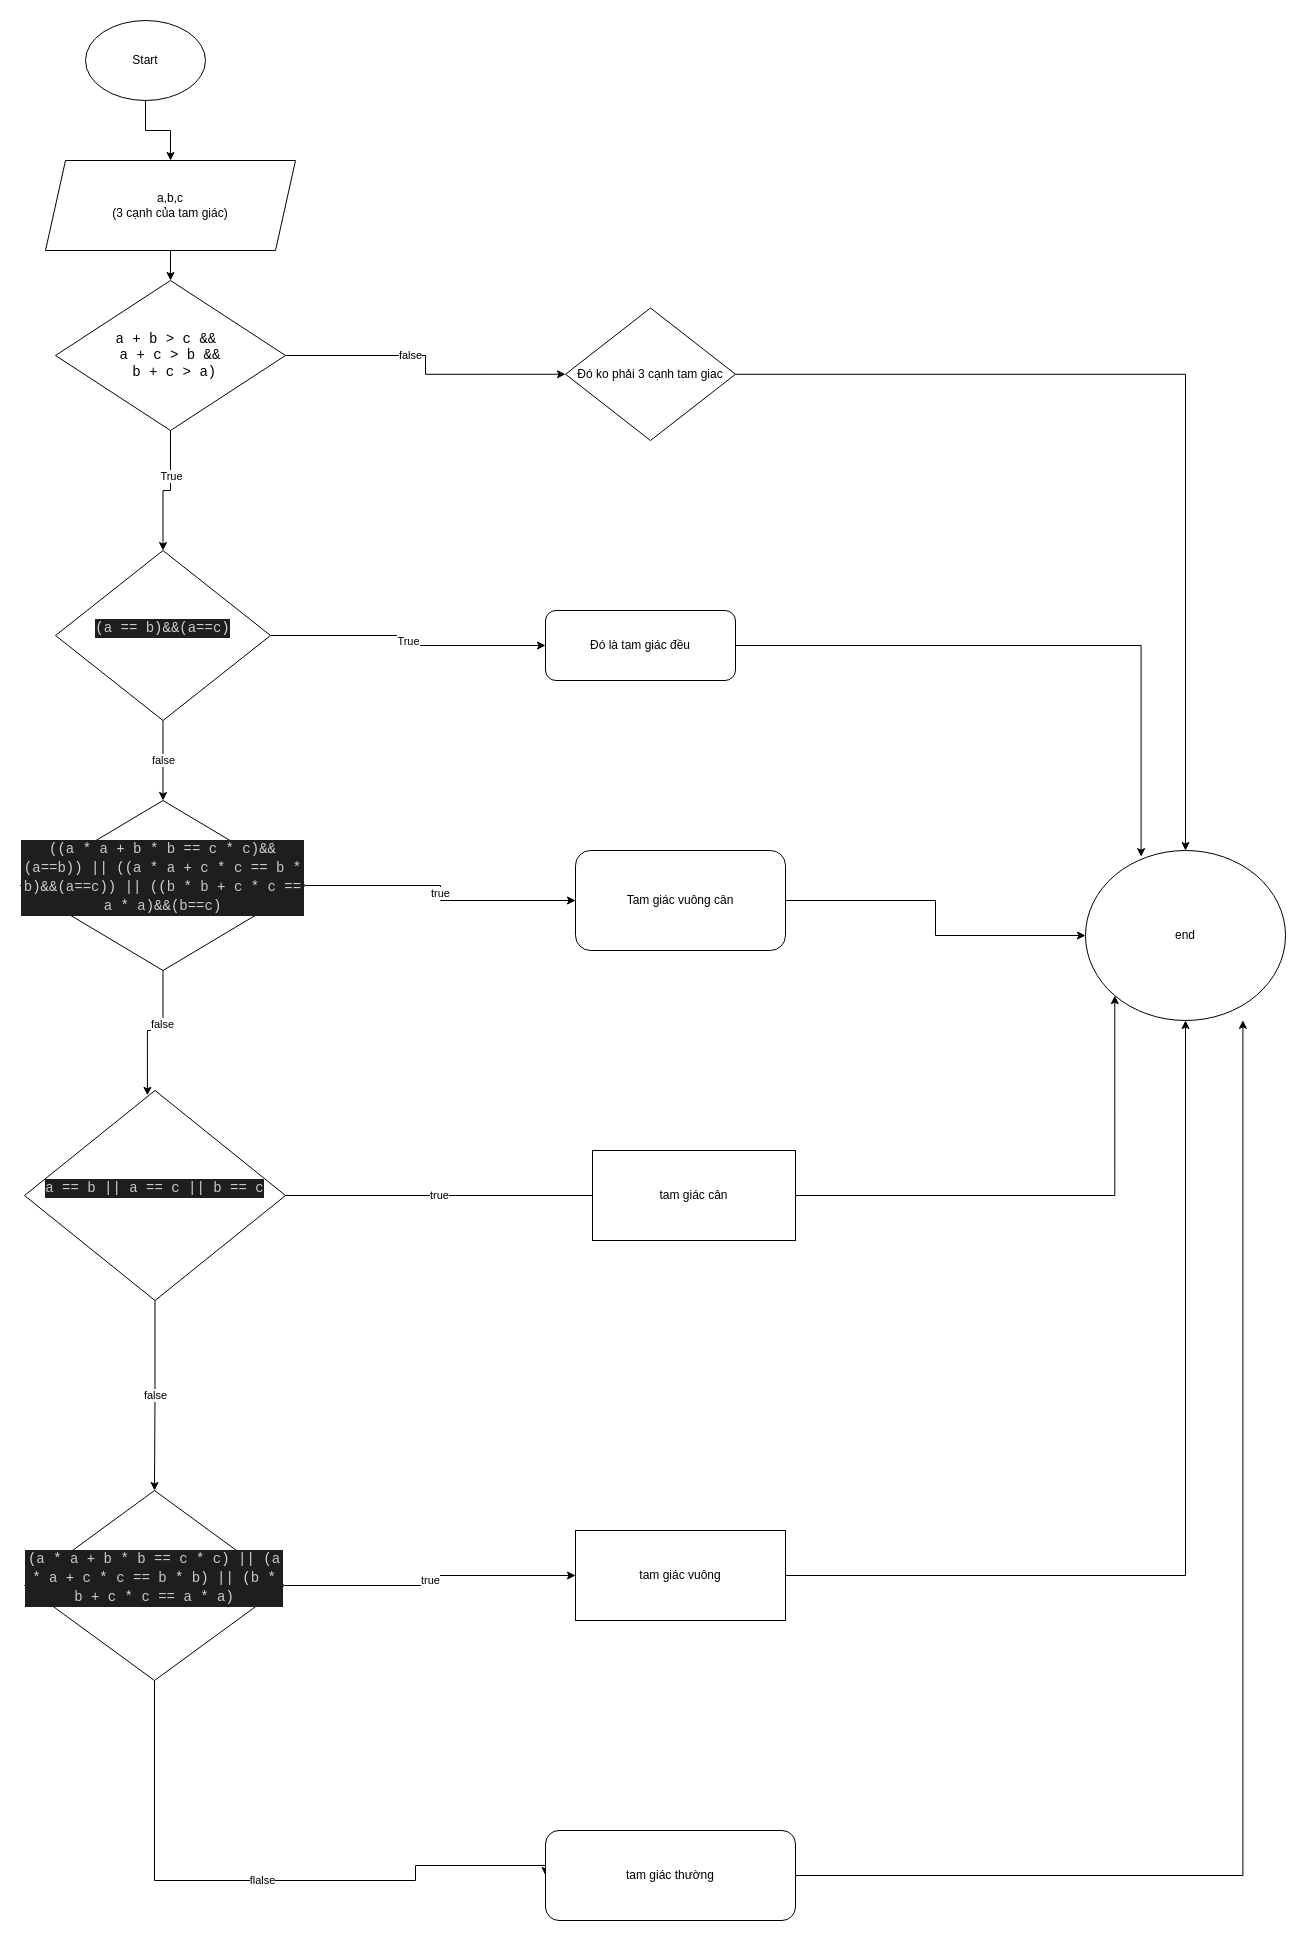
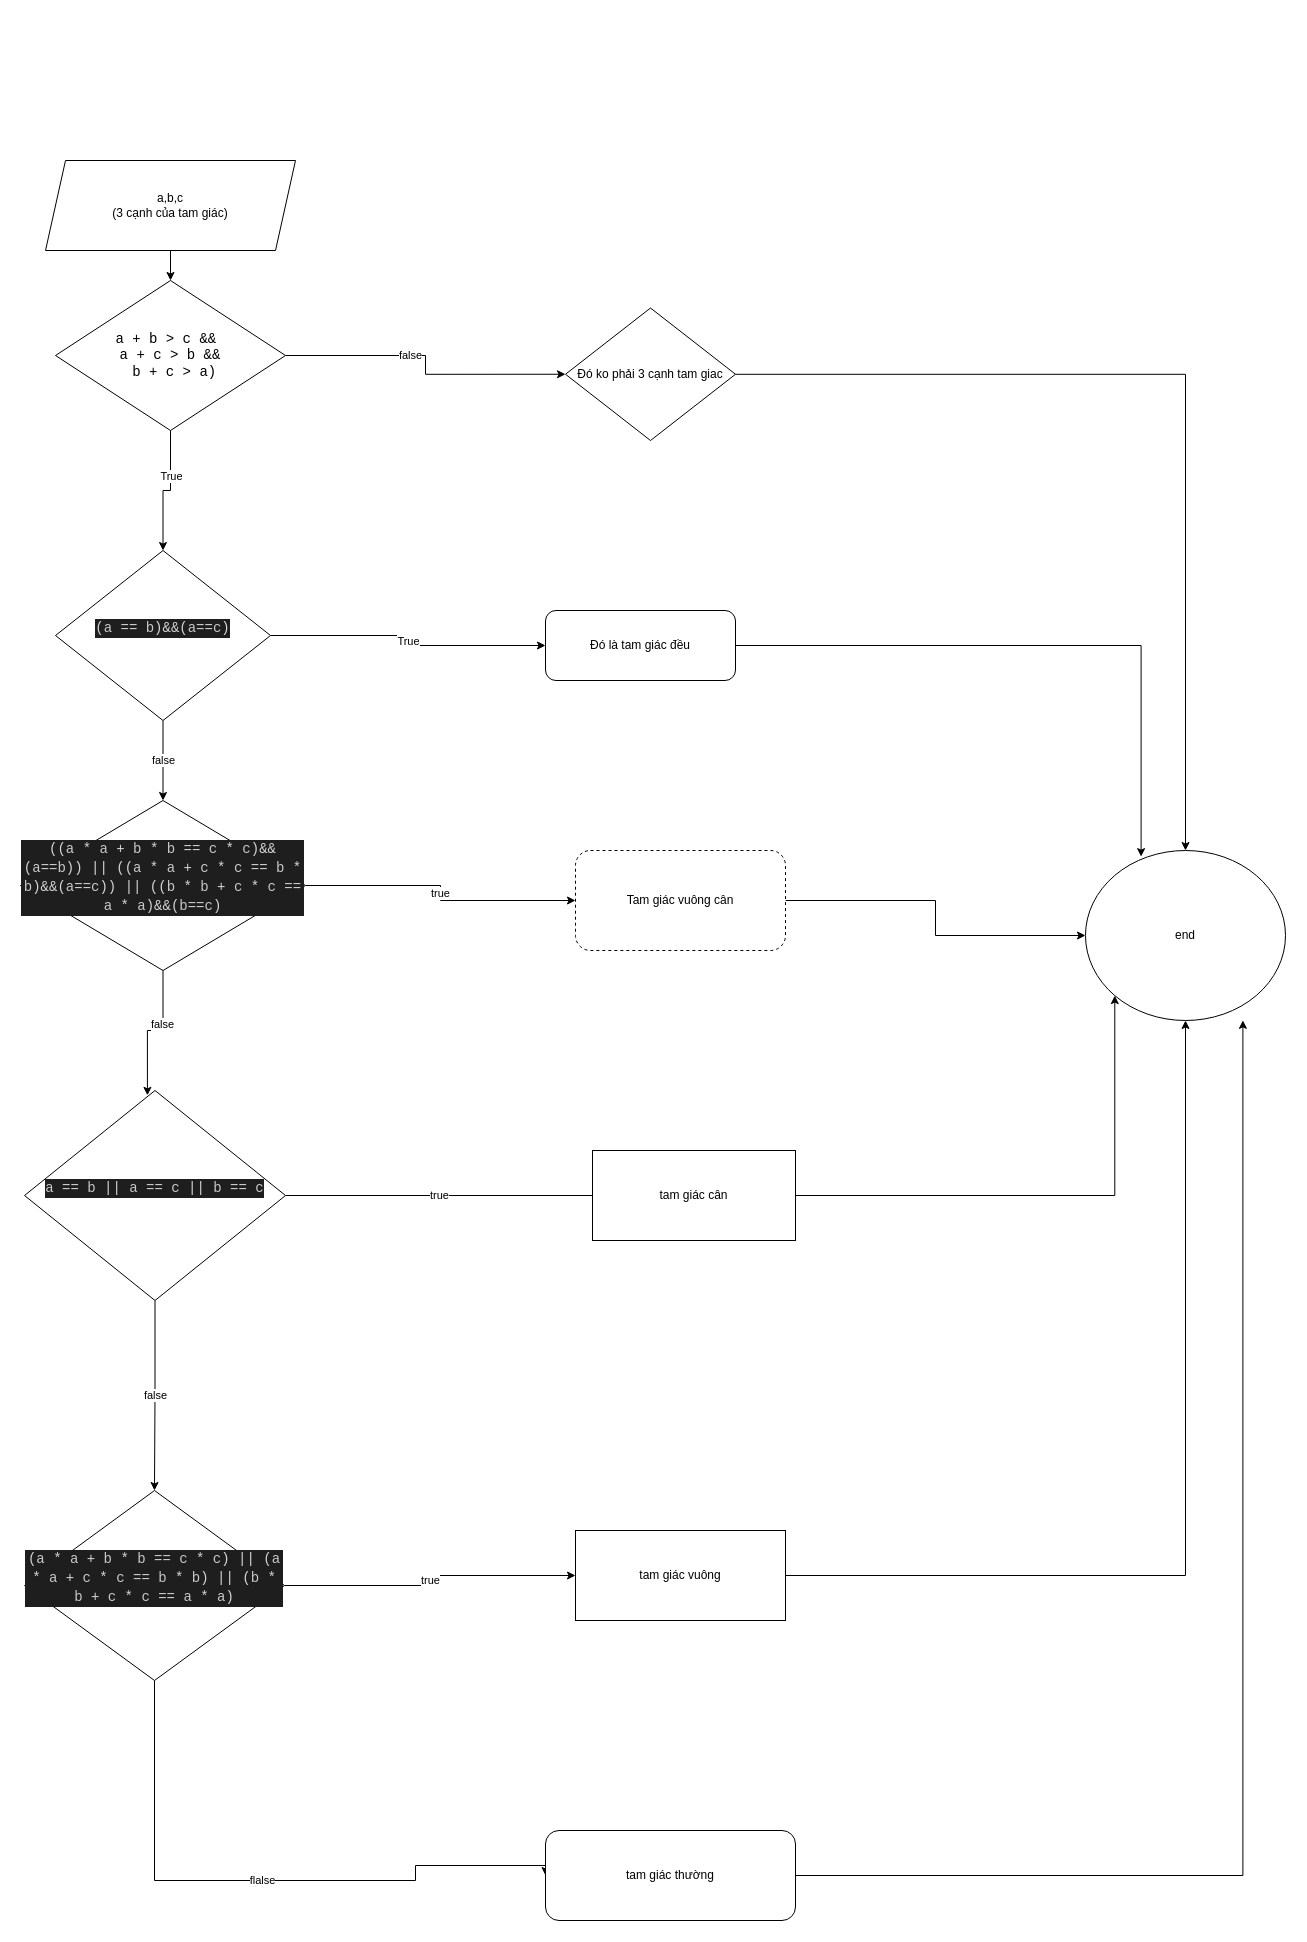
(146, 61) -> none
(155, 131) -> none
(681, 901) -> (681, 901)
